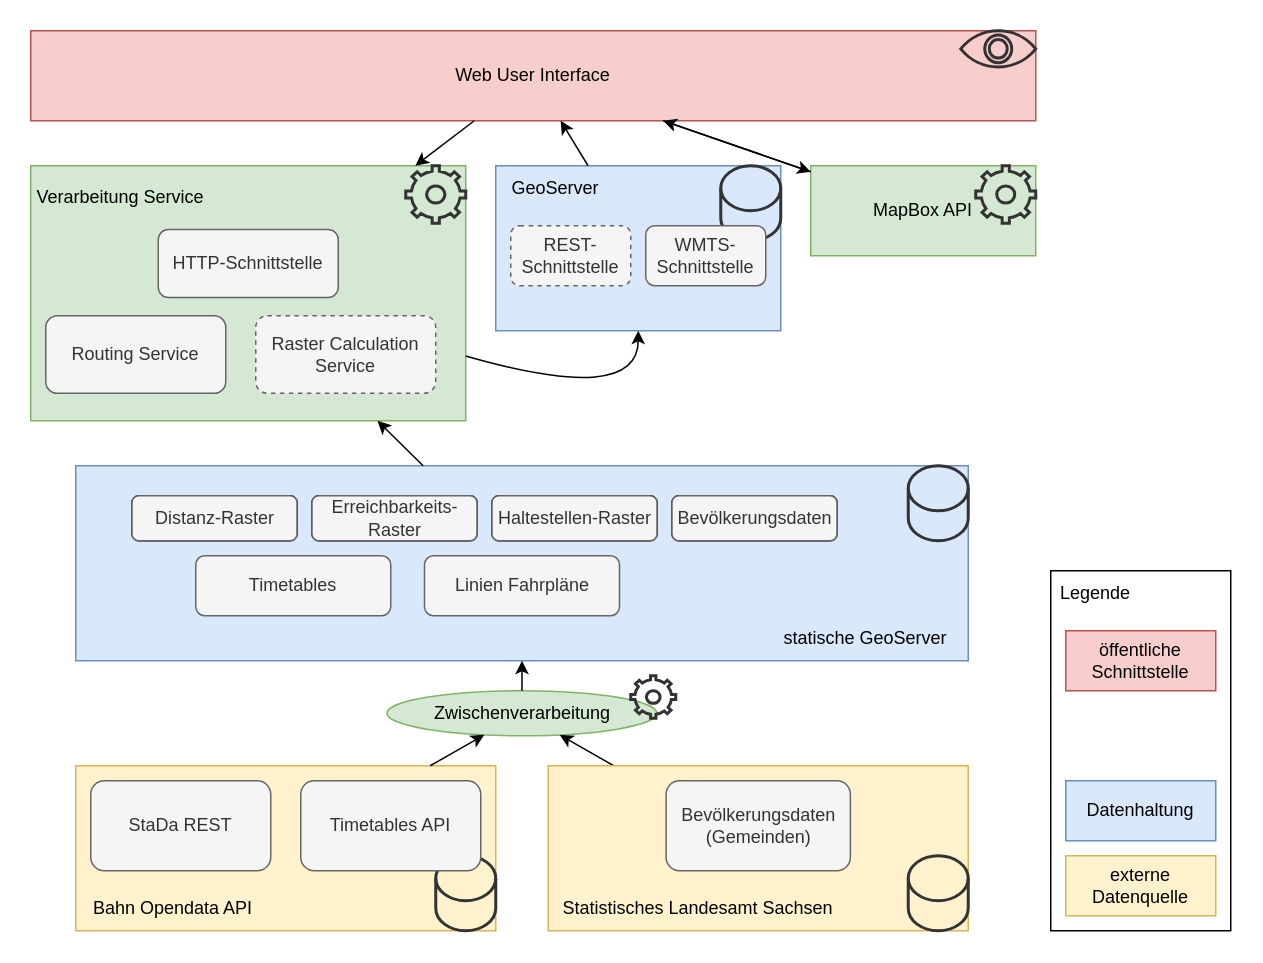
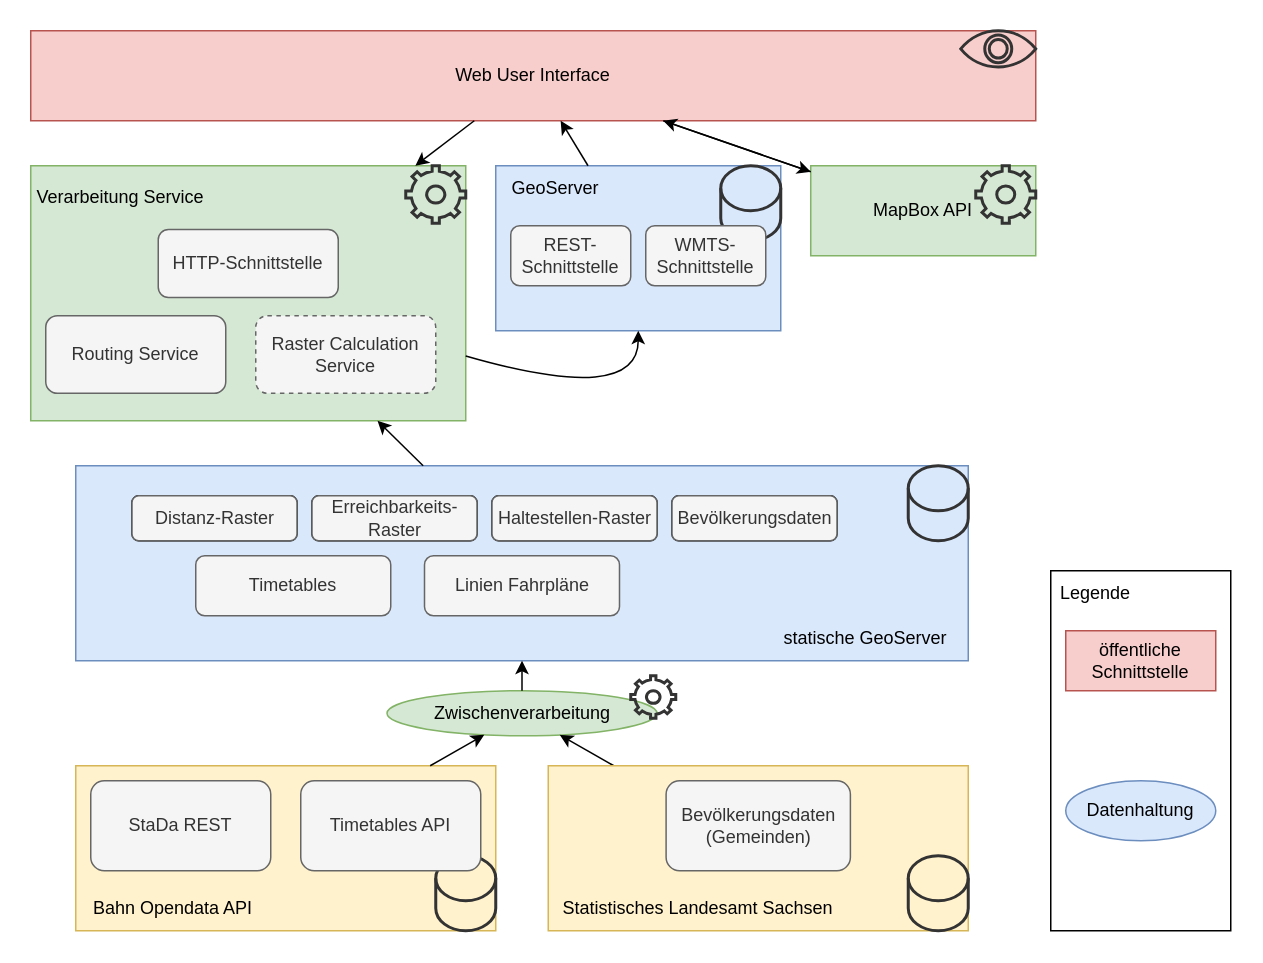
(571, 256) -> (571, 256)
(1141, 811) -> (1141, 811)
(1141, 886) -> none
